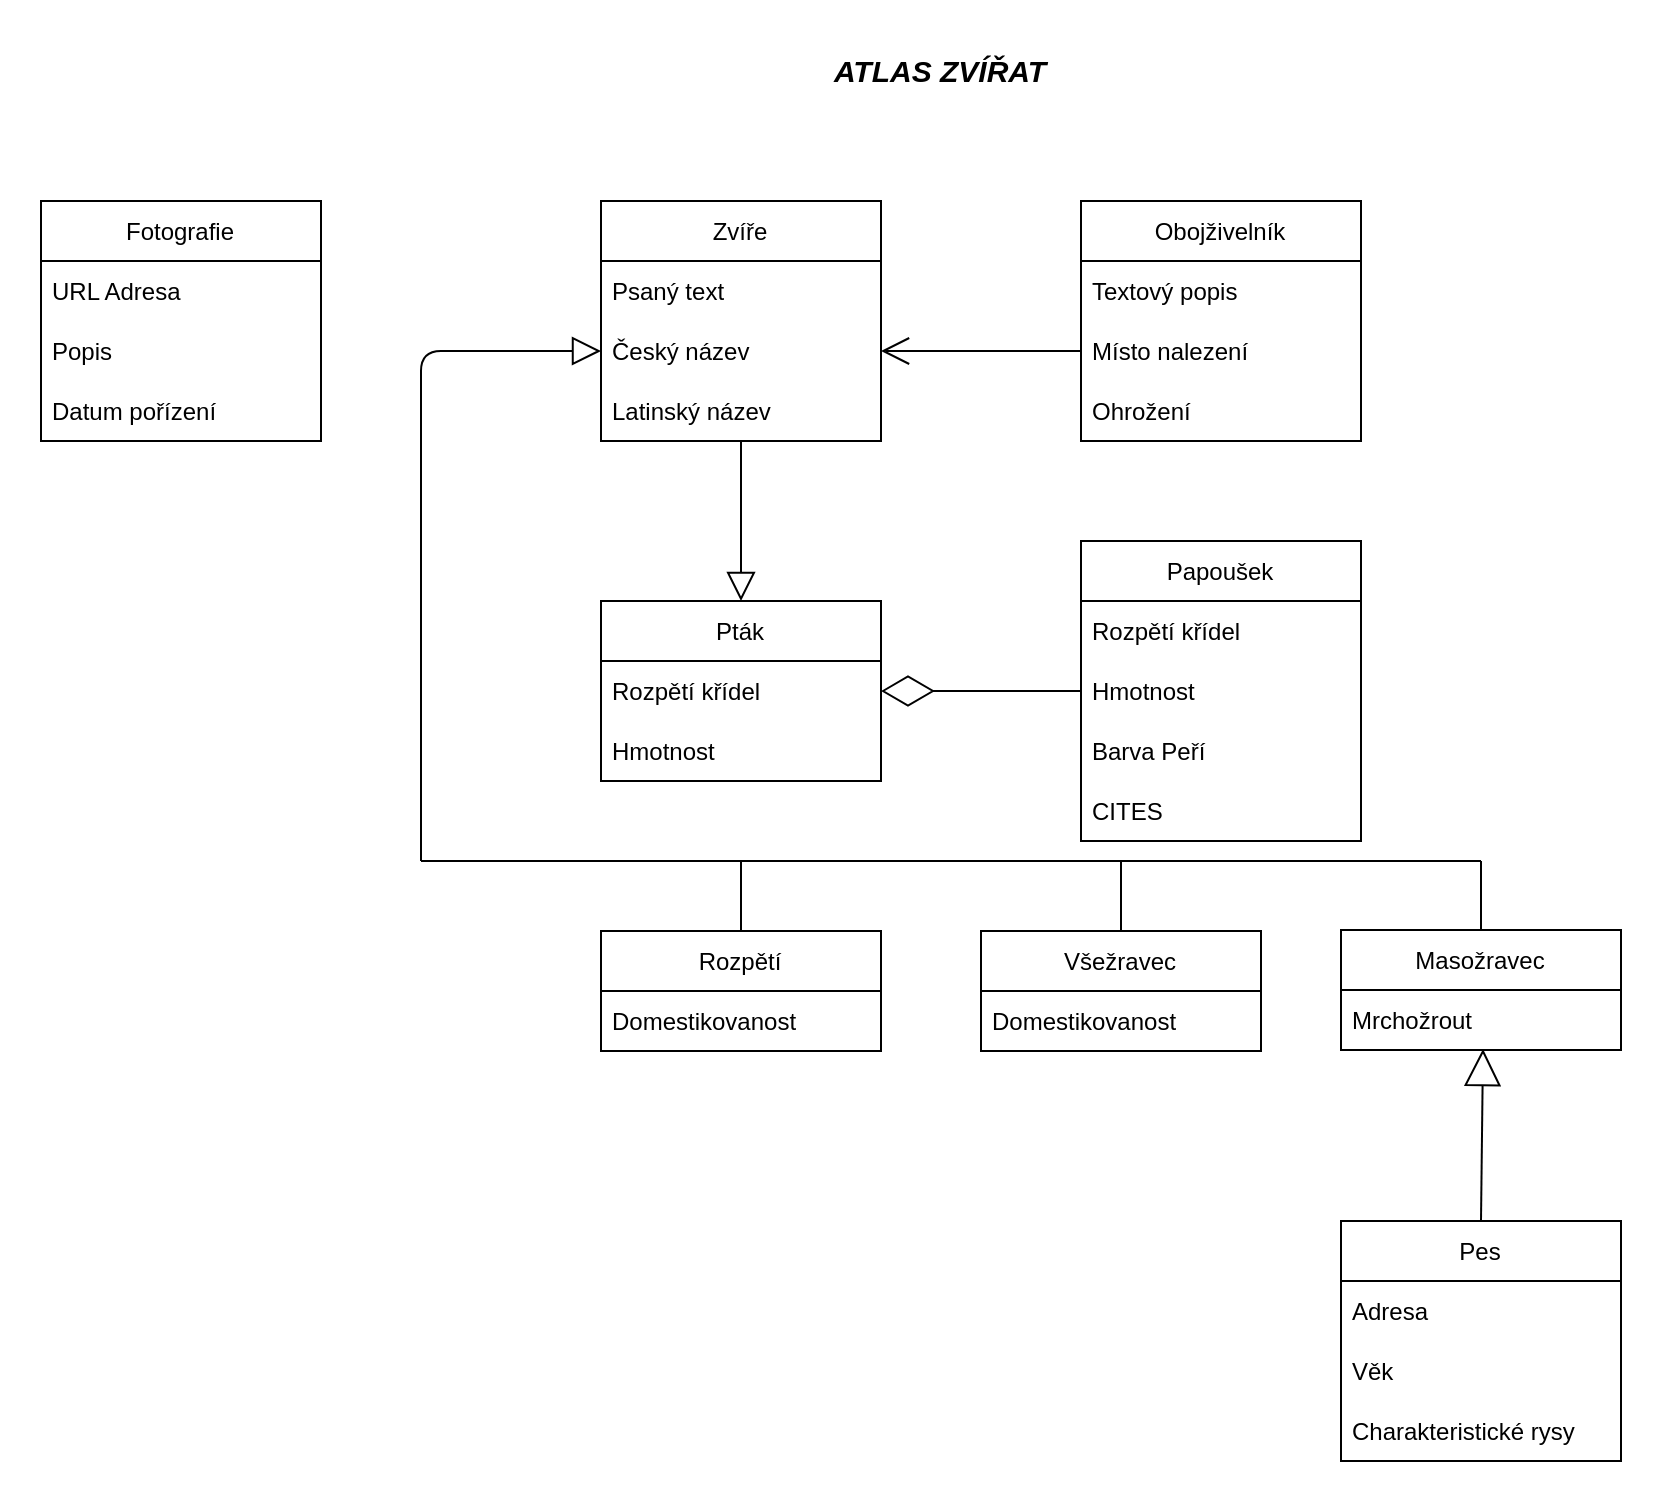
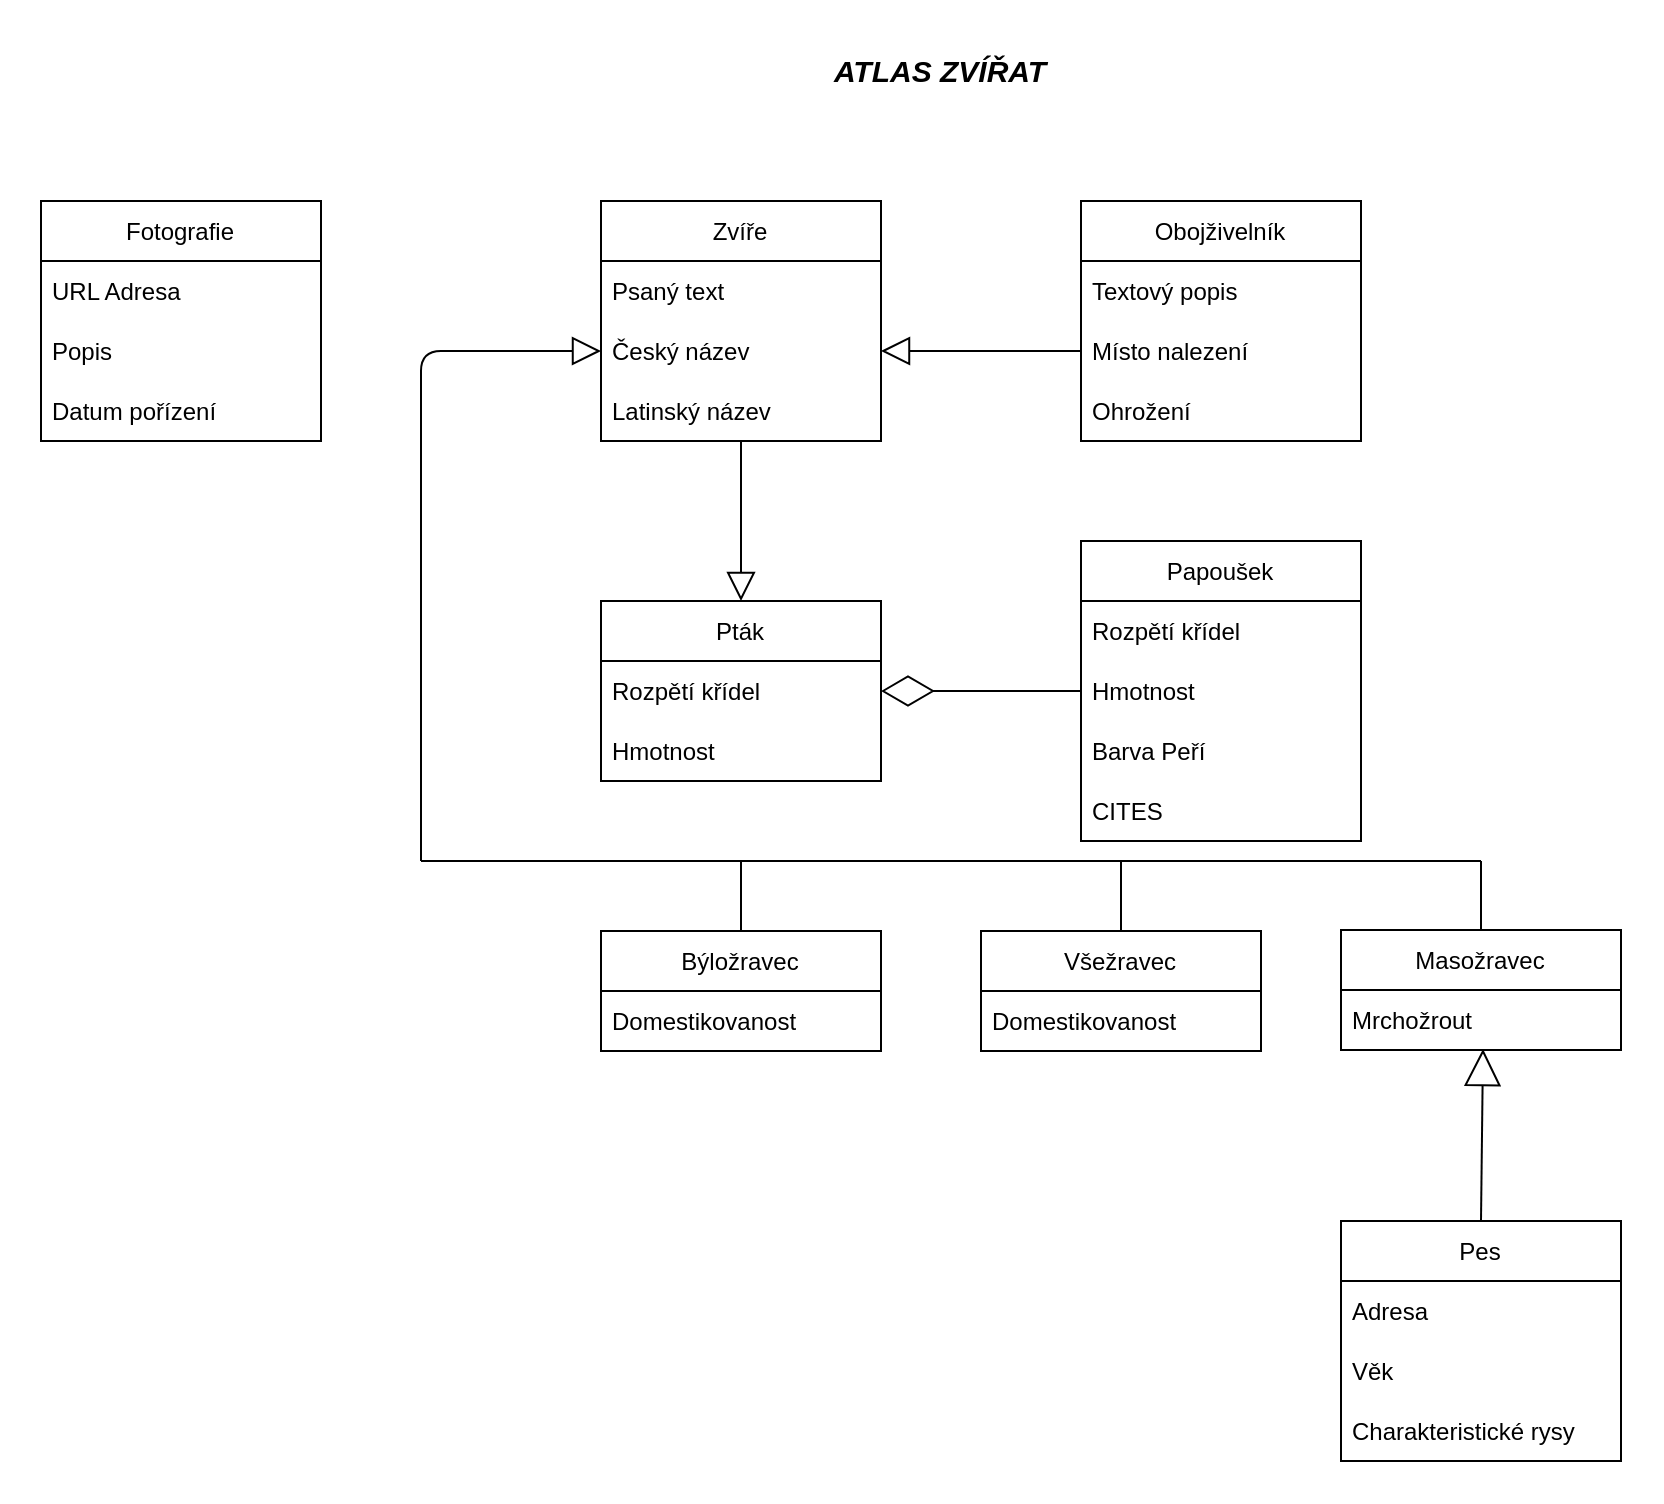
(899, 351) -> (910, 351)
(740, 962) -> (740, 962)
